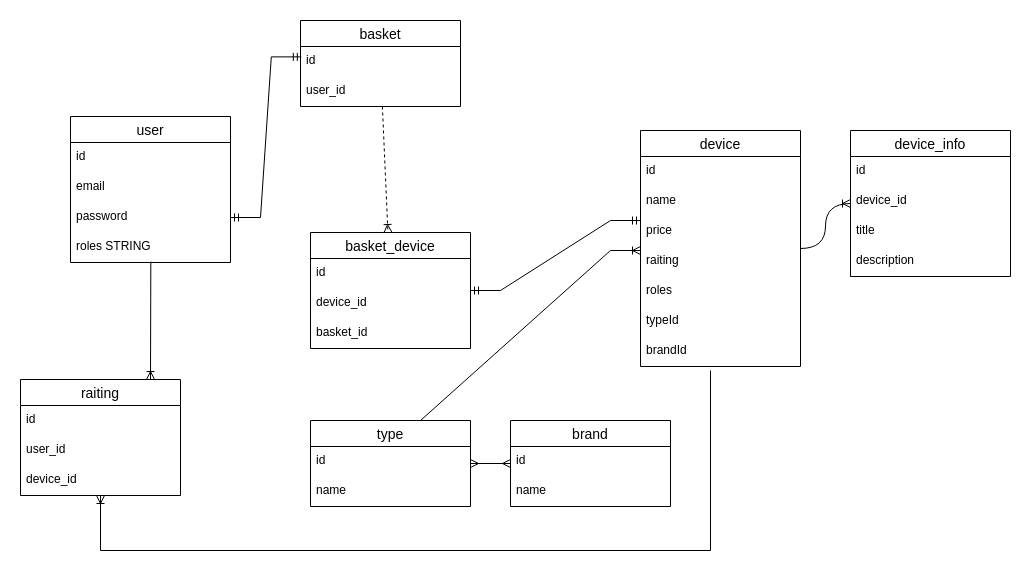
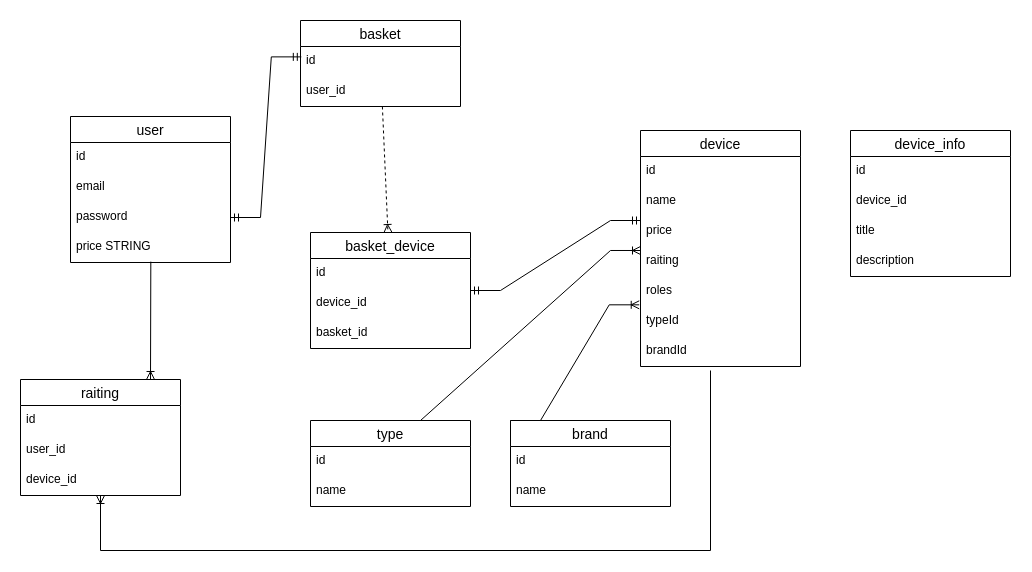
(825, 227) -> none
(113, 246) -> (113, 246)
none -> (582, 351)
(492, 464) -> none
